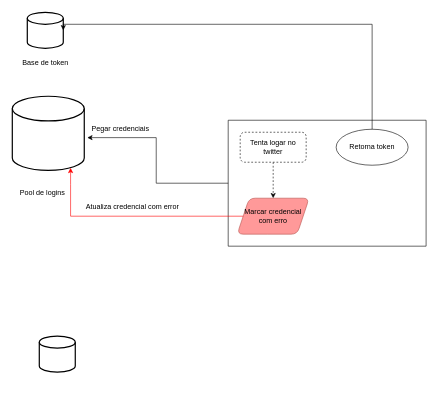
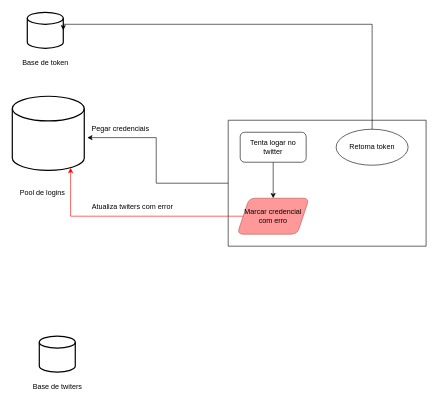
(273, 147) -> (273, 147)
(273, 178) -> (273, 178)
(133, 207) -> (133, 207)
none -> (57, 387)
